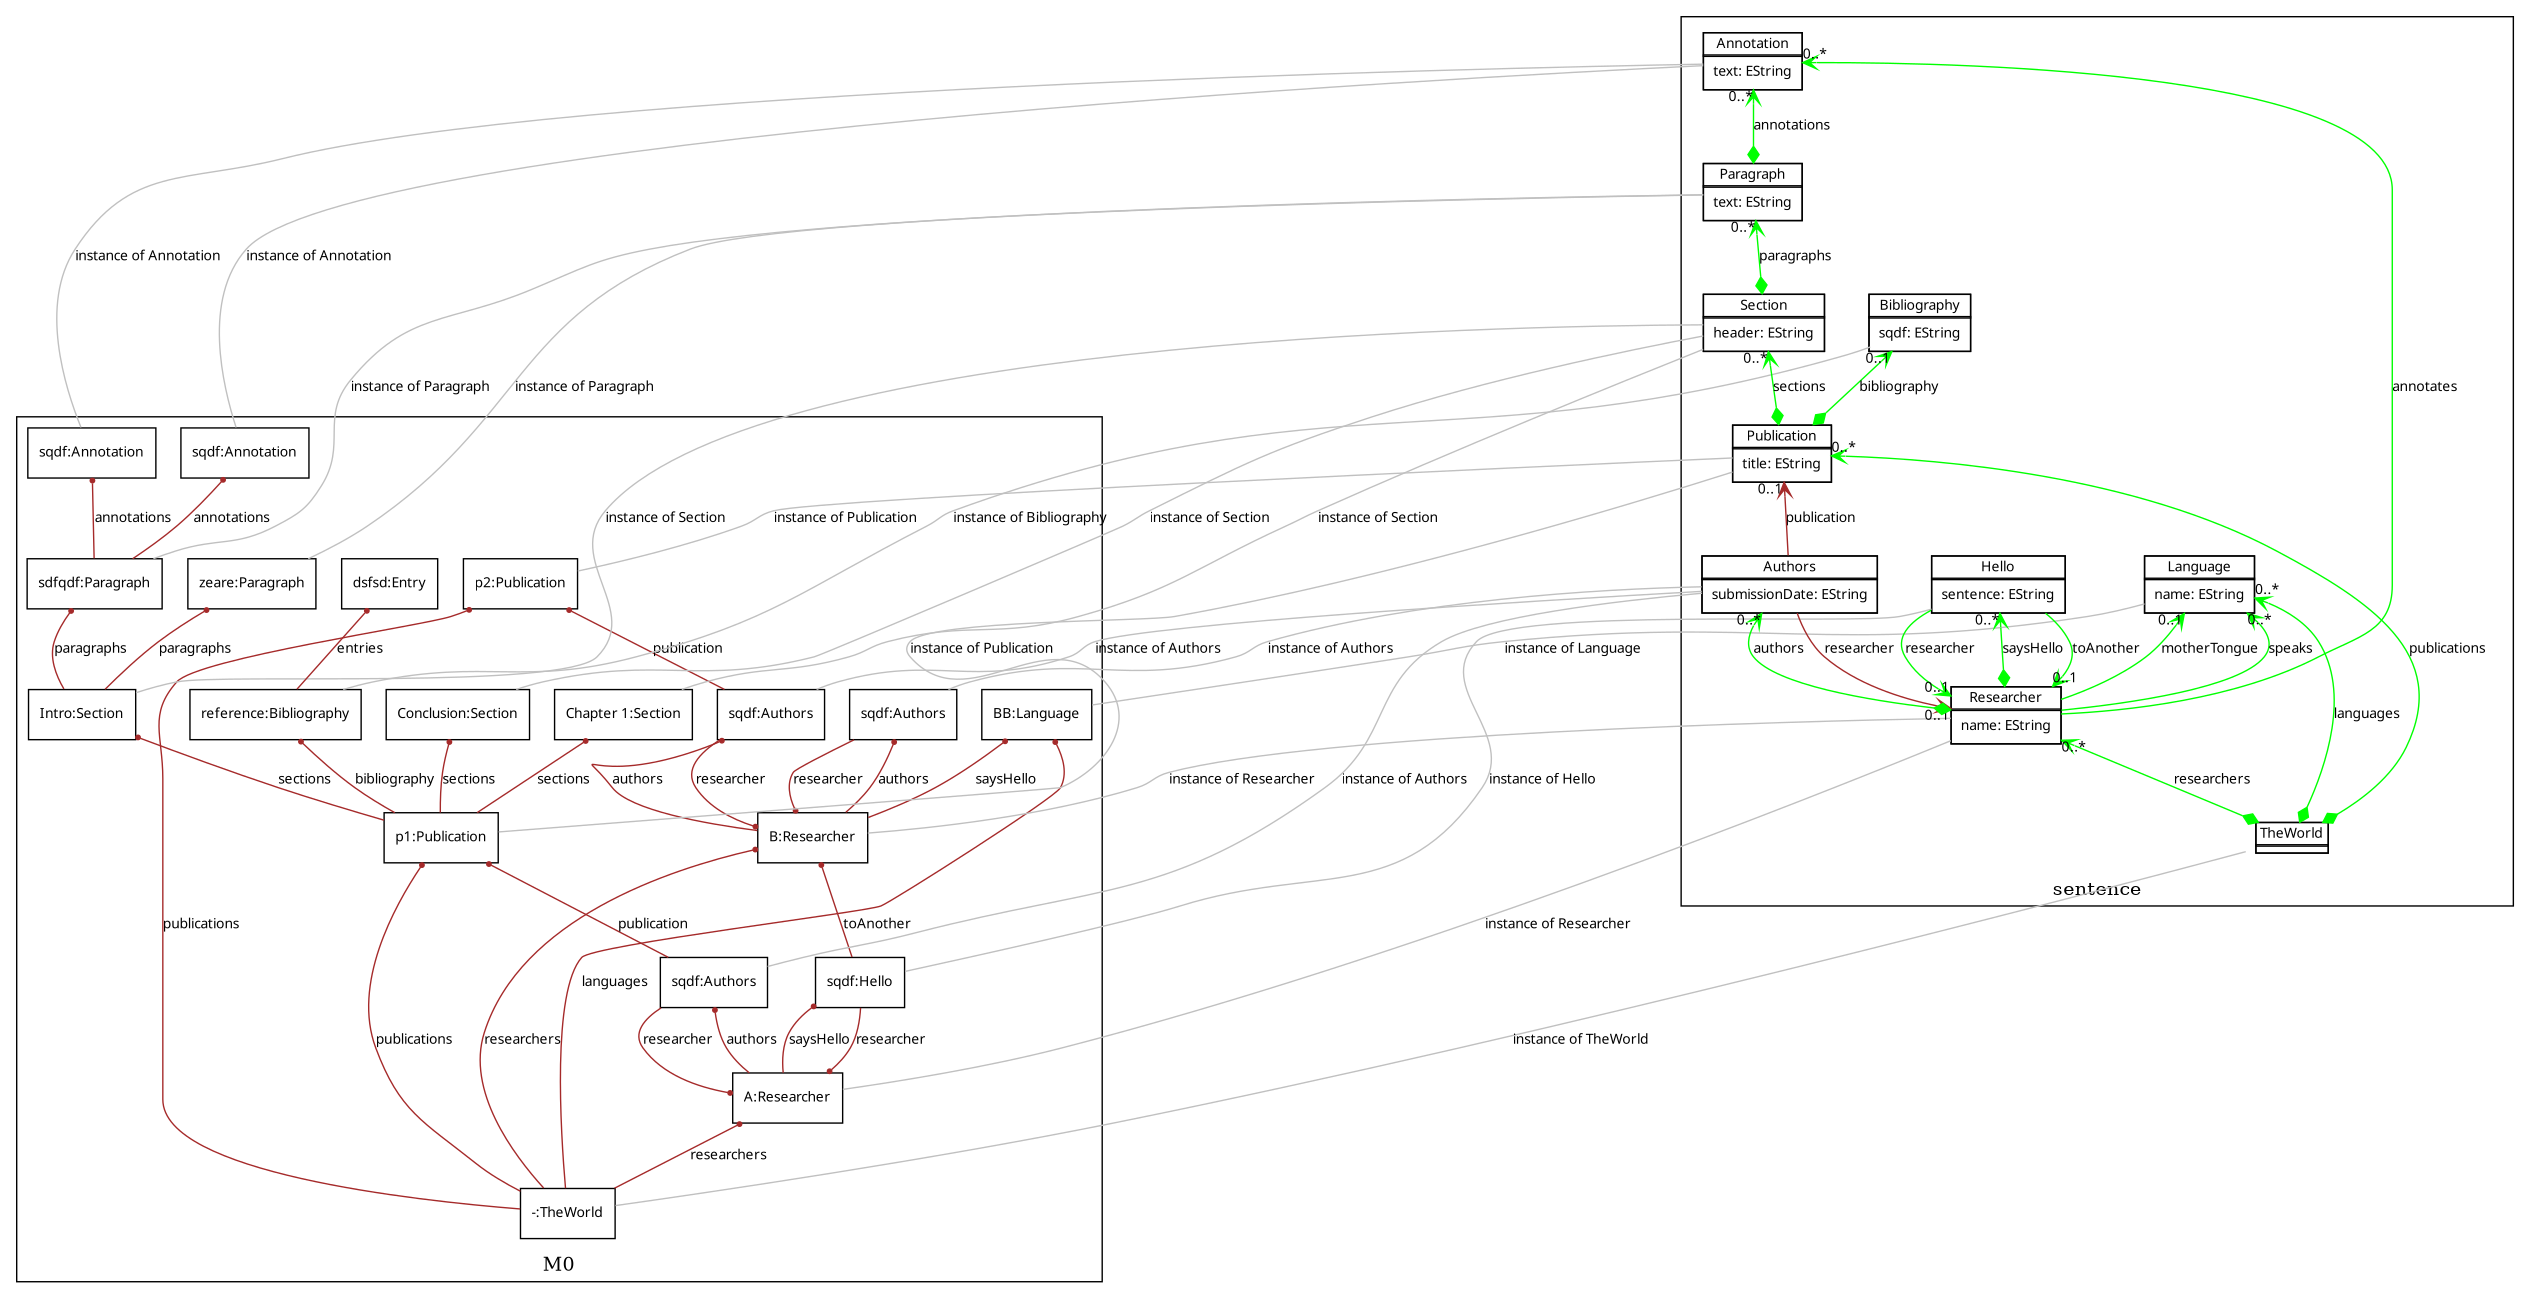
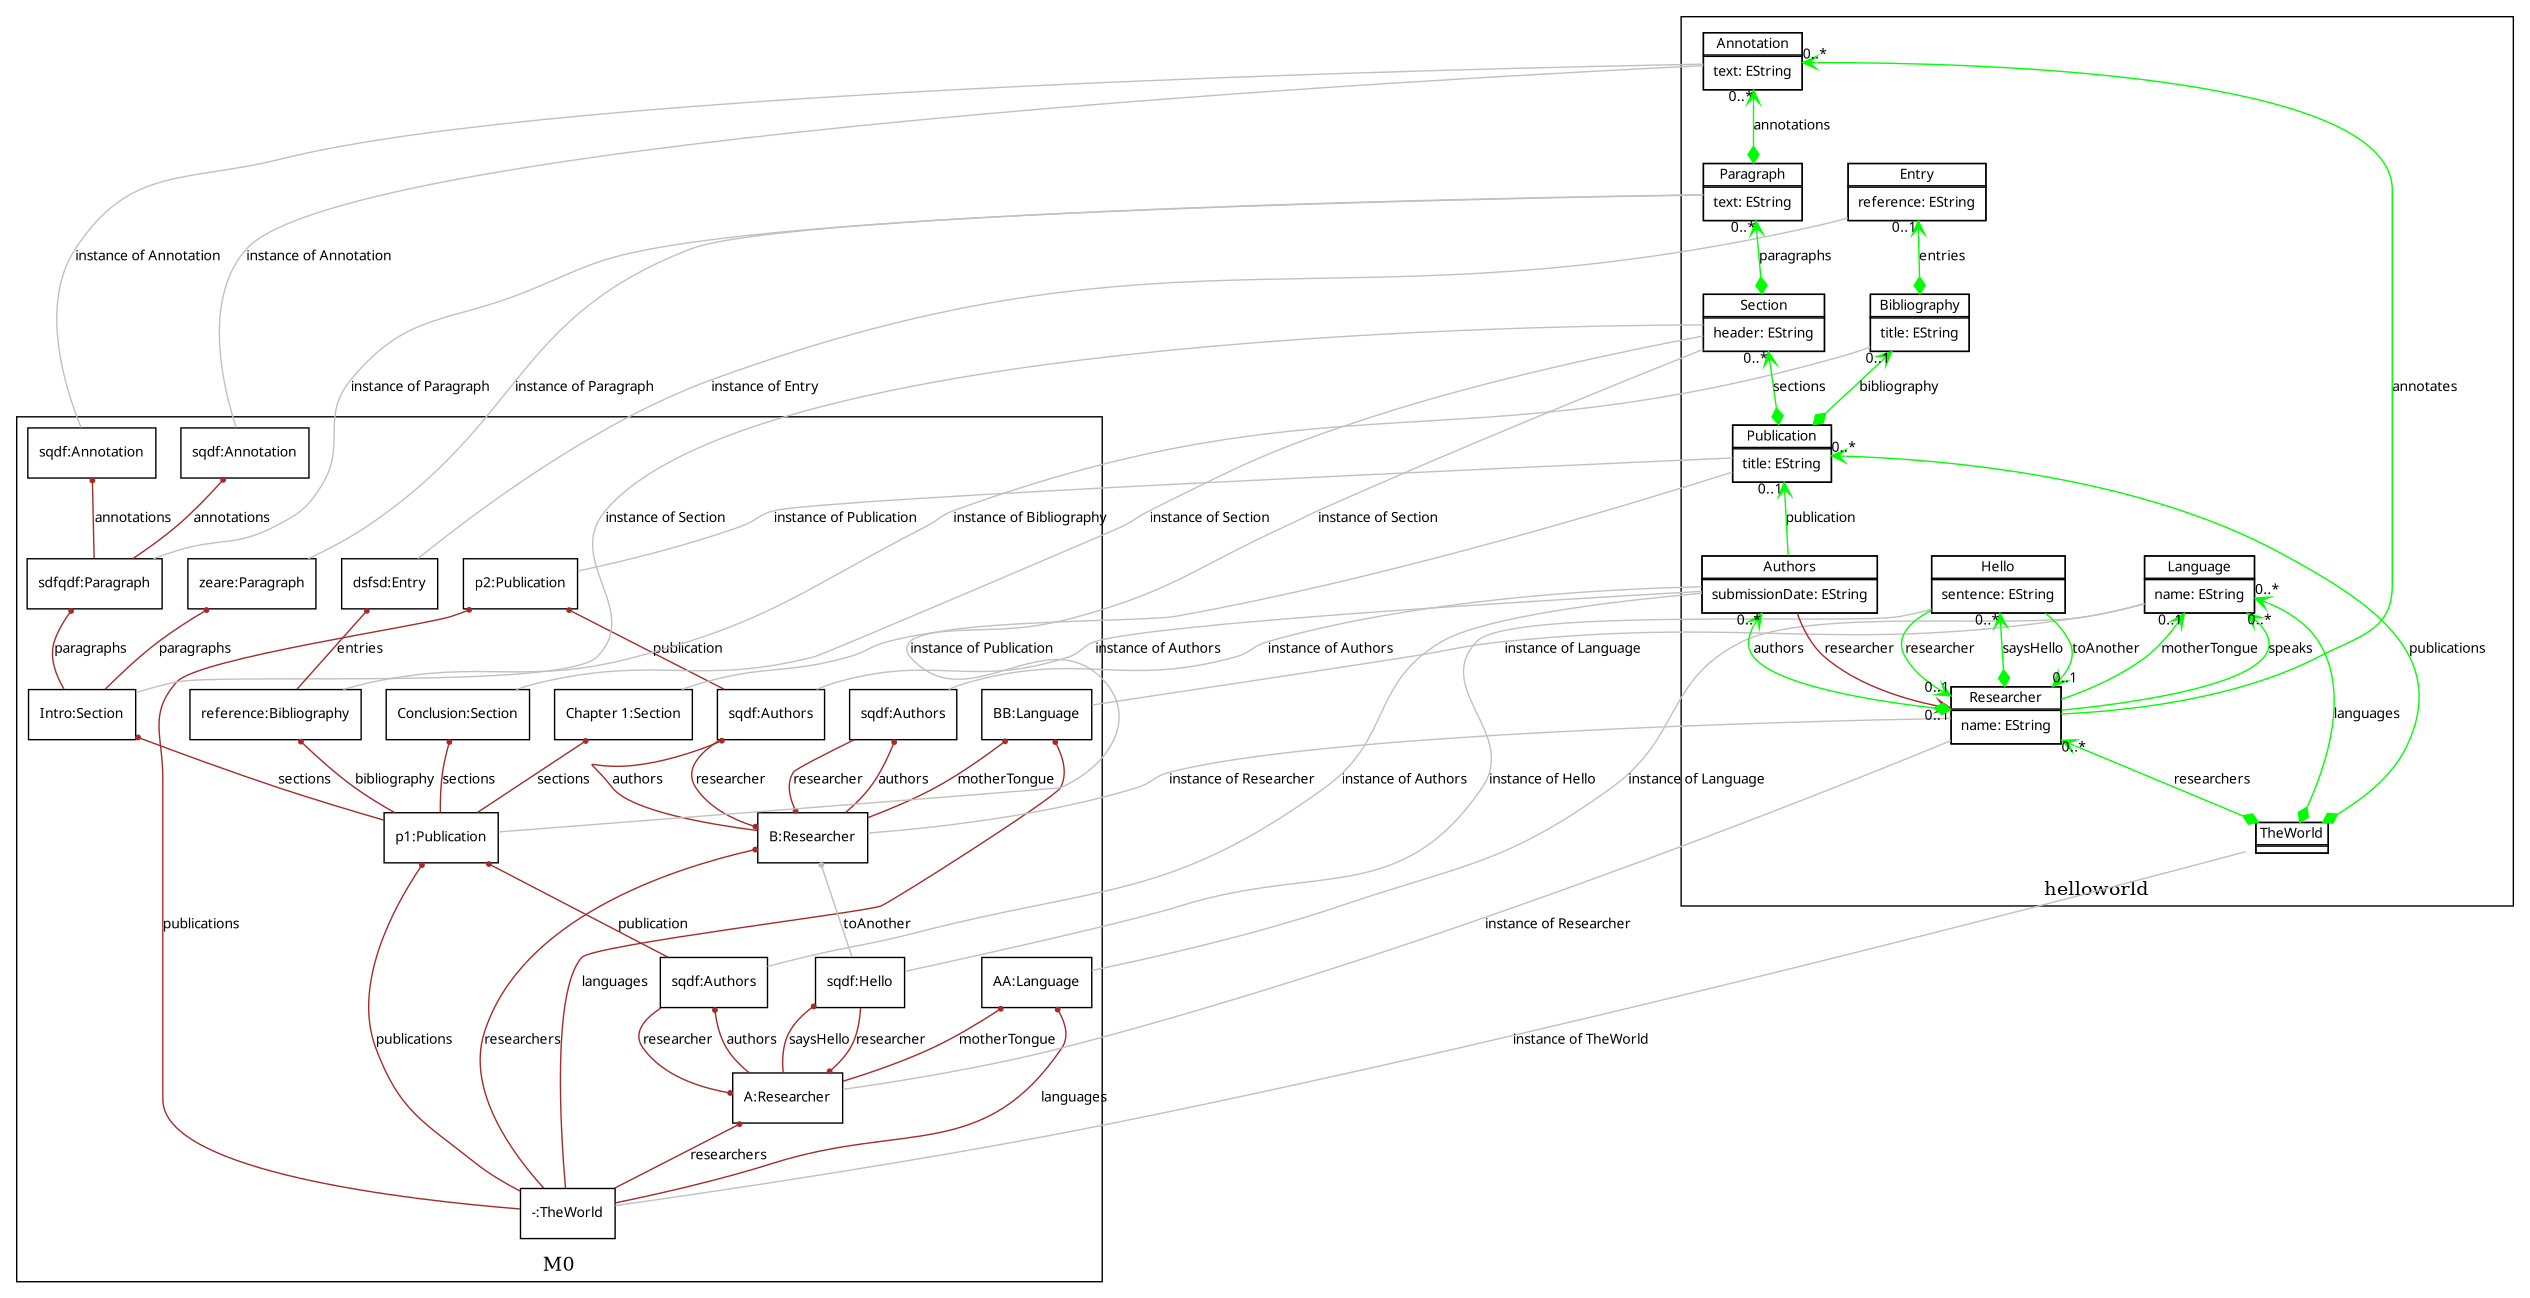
none -> (1916, 191)
(1920, 333) -> (1920, 333)
(1787, 526) -> (1787, 526)
(1006, 780) -> (1006, 780)
(2097, 890) -> (2097, 890)
(835, 905) -> (835, 905)
none -> (1037, 983)
